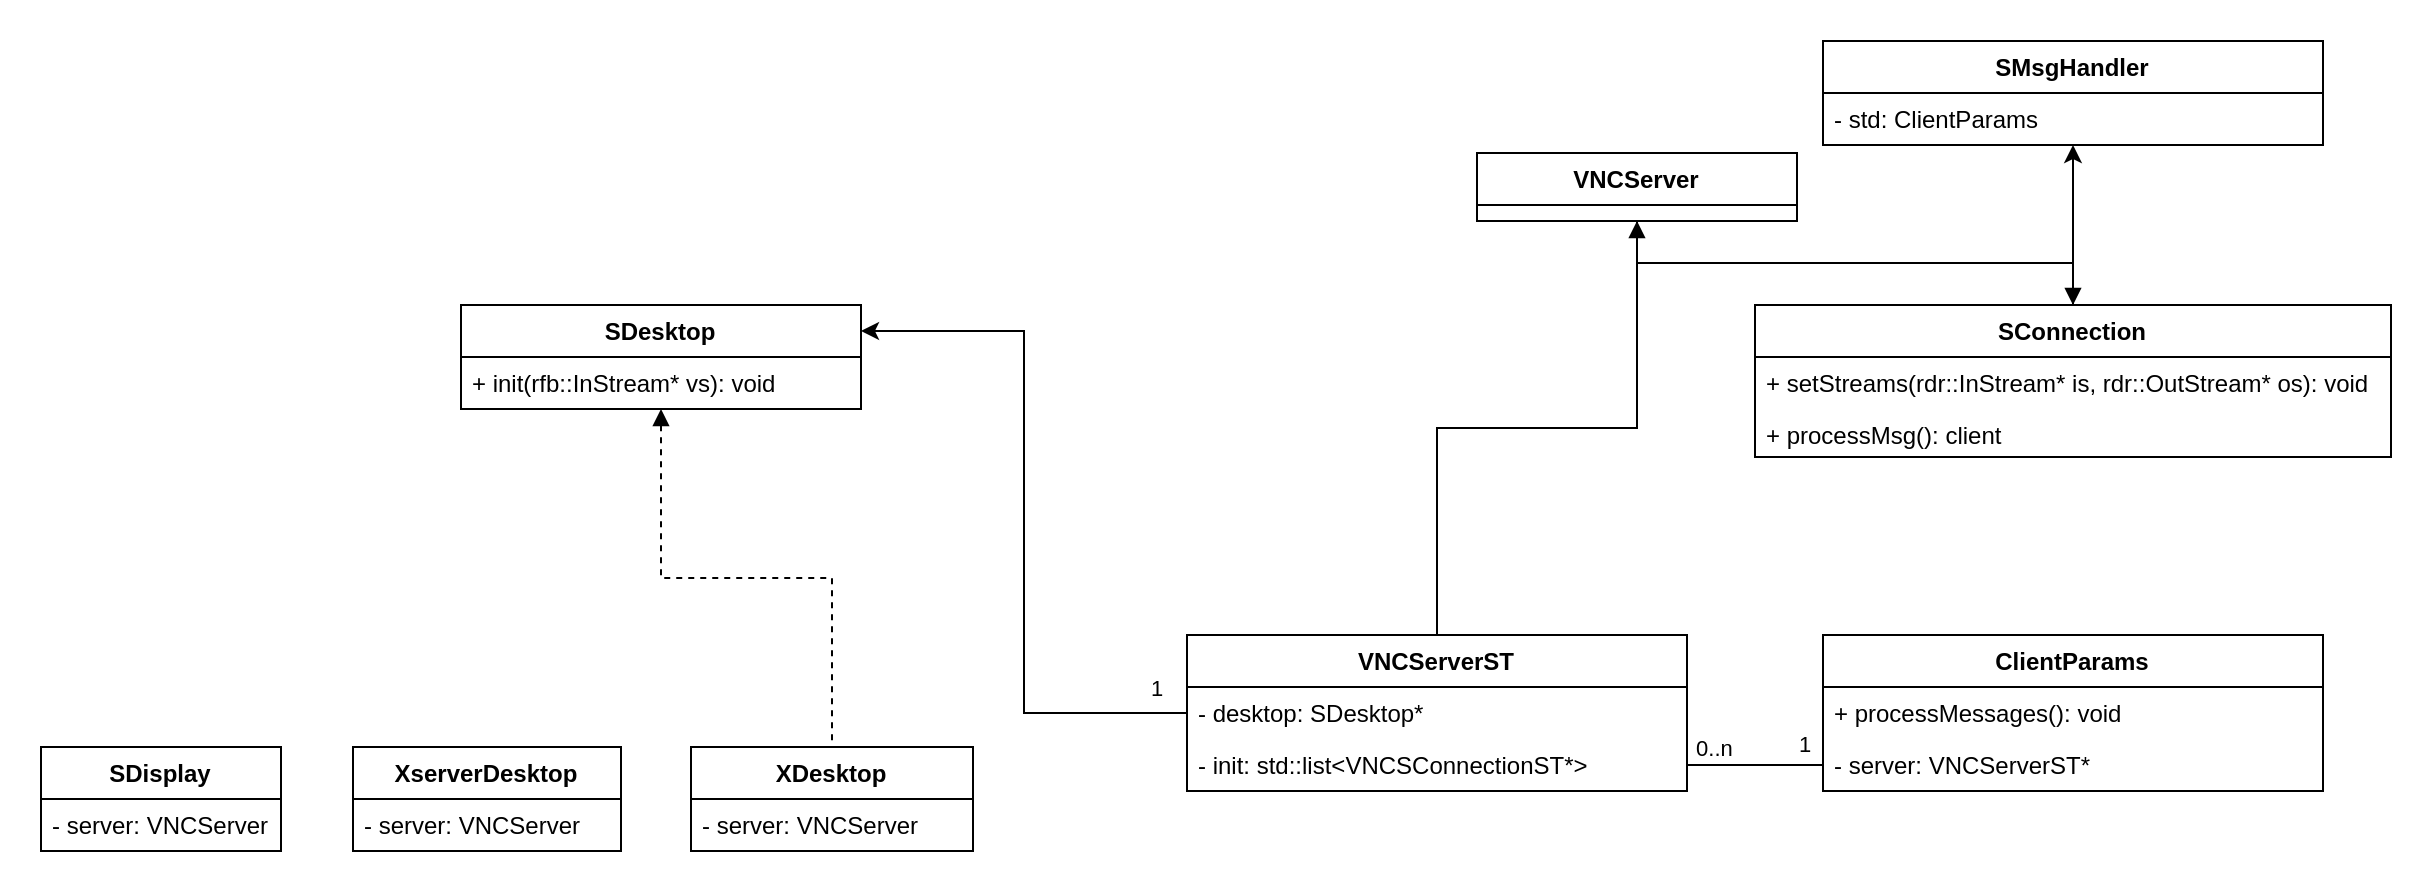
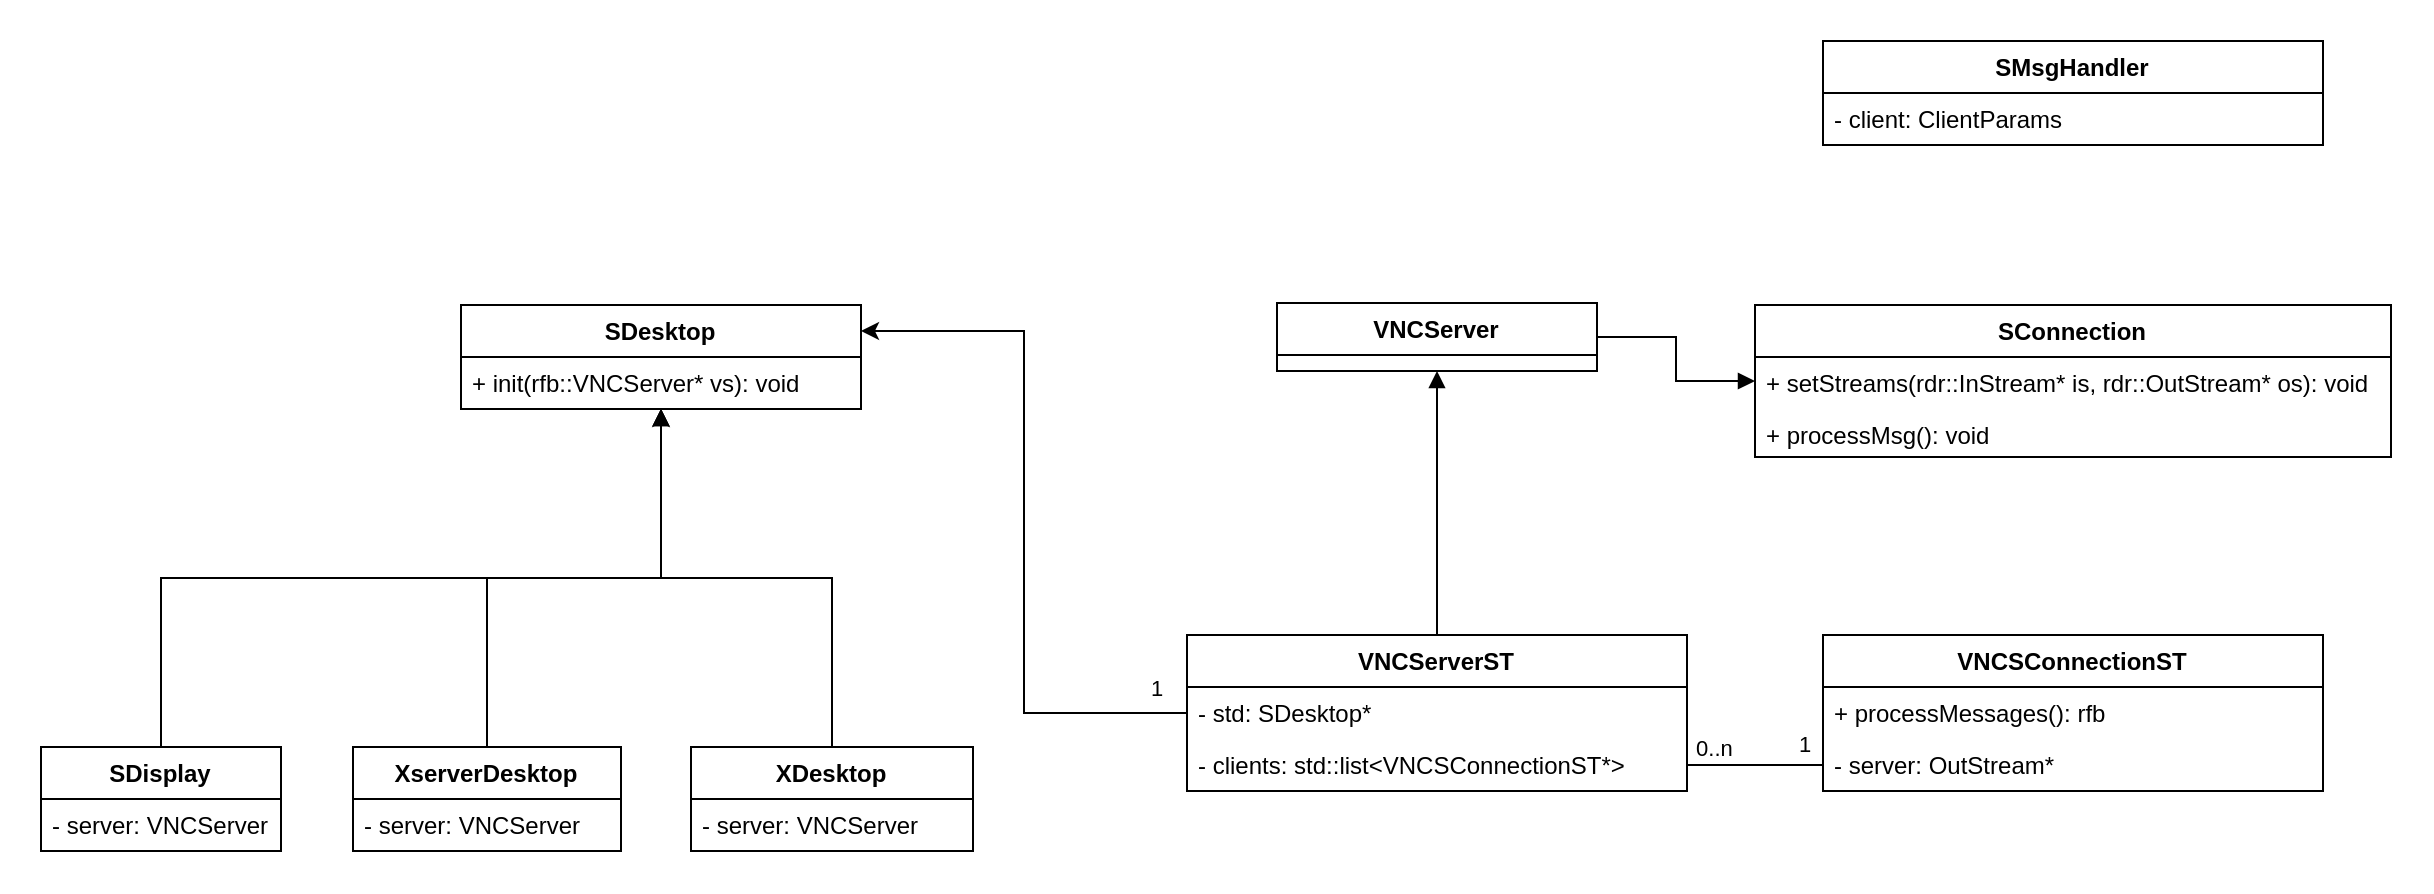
(1947, 121) -> (1961, 121)
(1637, 187) -> (1437, 337)
(2073, 209) -> none
(653, 385) -> (660, 385)
(1899, 437) -> (1889, 437)
none -> (237, 578)
(832, 578) -> (832, 578)
(2073, 663) -> (2073, 663)
none -> (487, 665)
(1324, 715) -> (1297, 715)
(1991, 715) -> (1987, 715)
(1410, 767) -> (1430, 767)
(1973, 767) -> (1960, 767)
